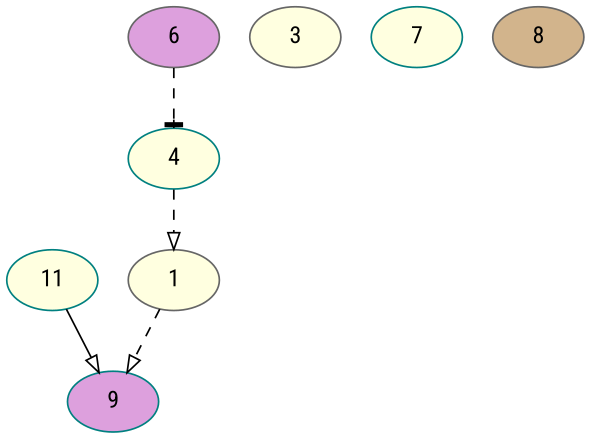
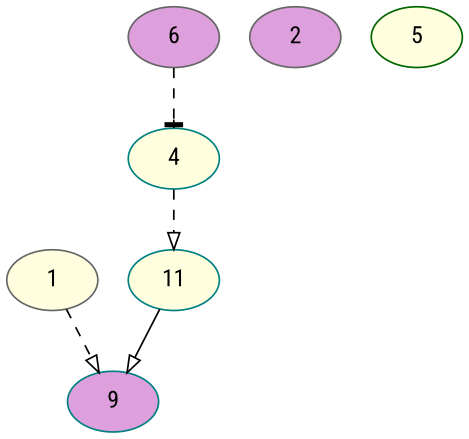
(295, 37) -> none
none -> (295, 37)
none -> (417, 37)
(417, 37) -> none
(538, 37) -> none
(174, 211) -> (174, 211)
